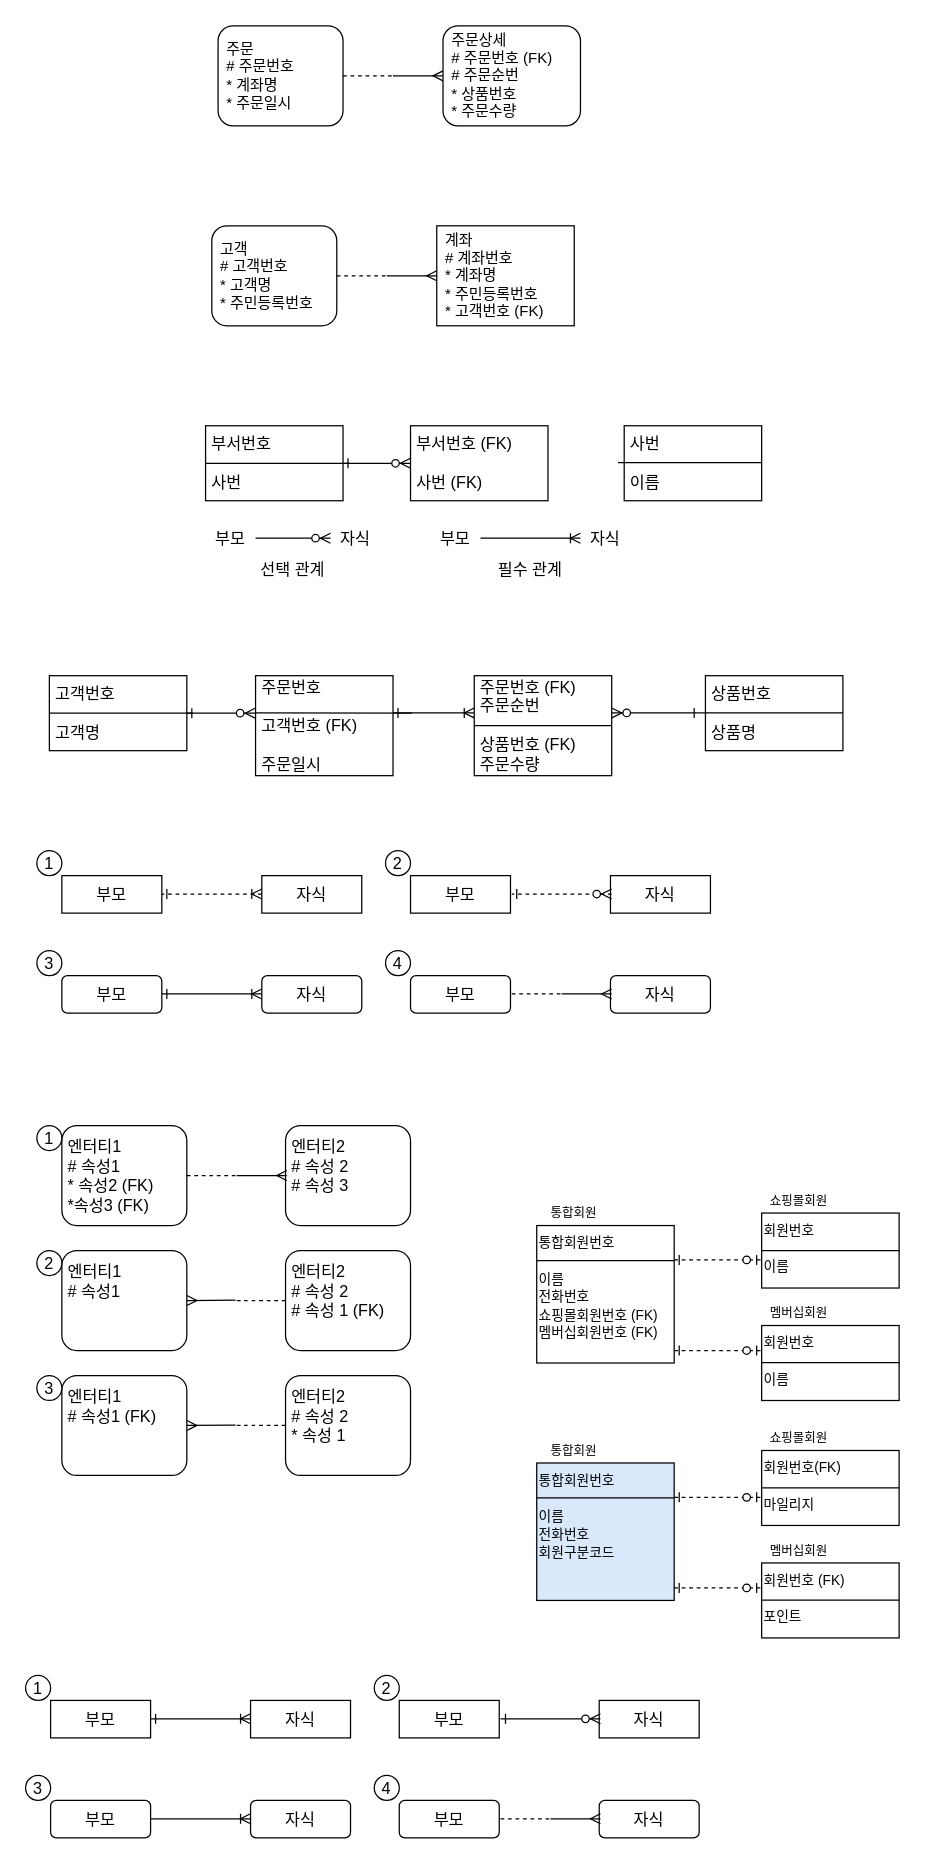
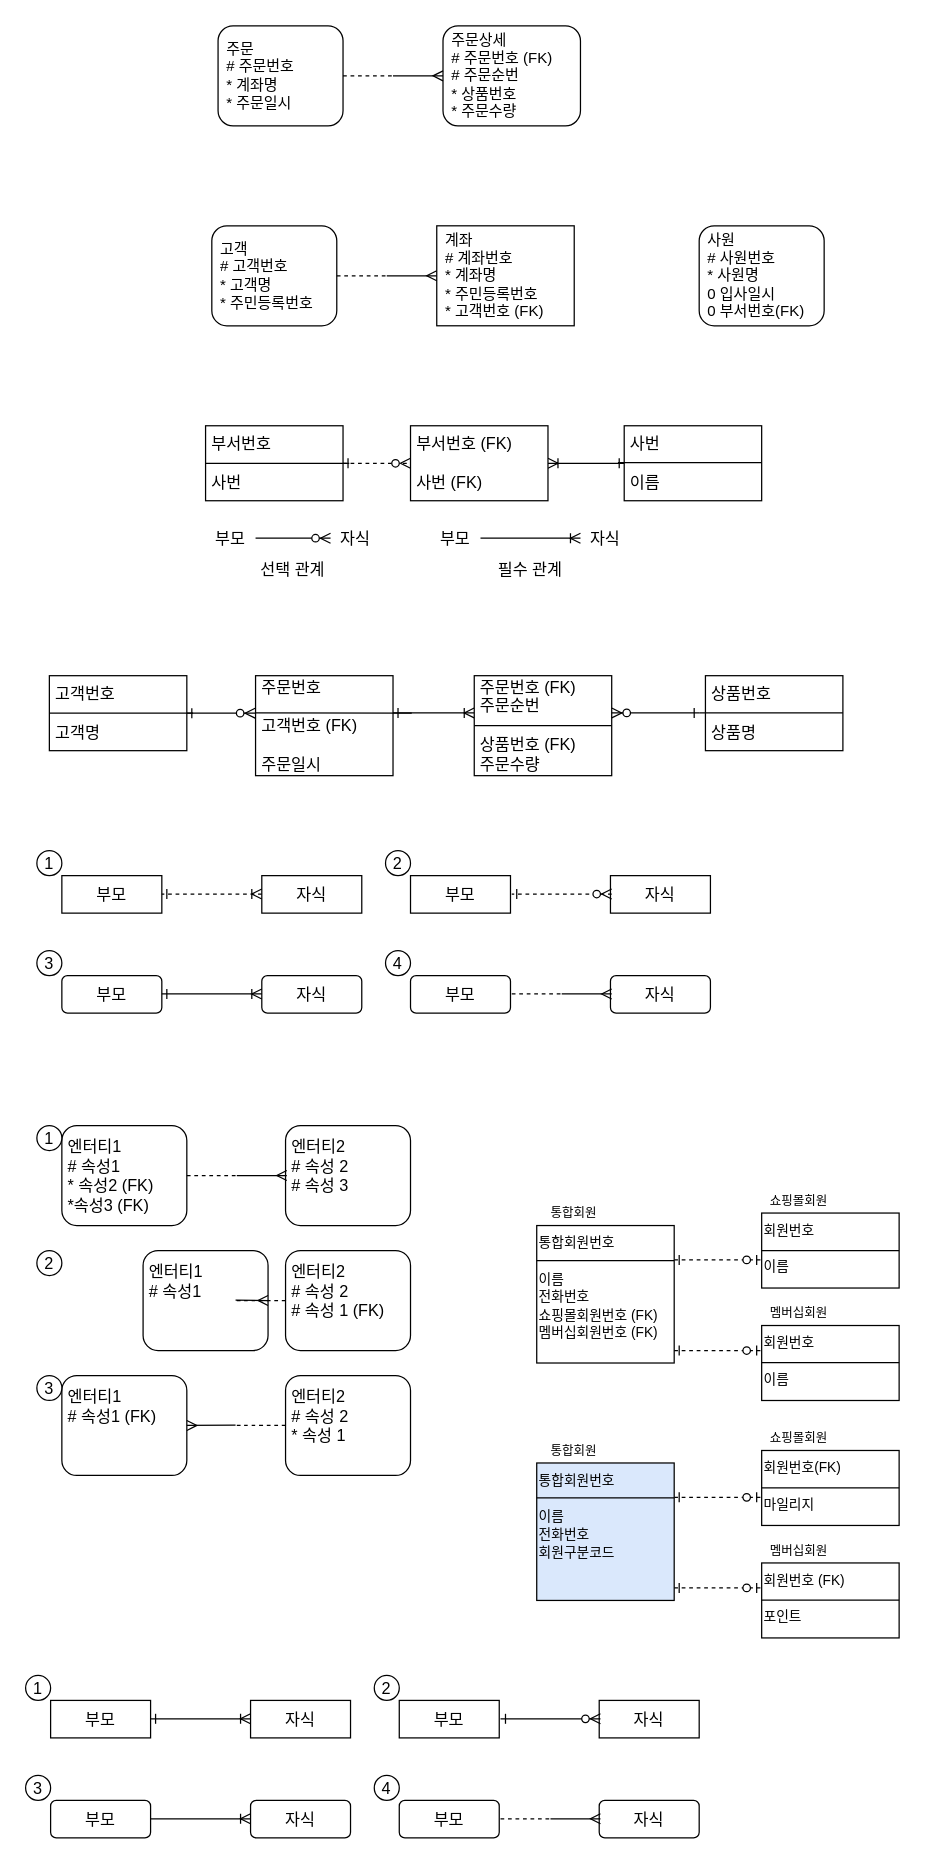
none -> (762, 276)
(369, 463) -> (369, 463)
none -> (582, 463)
(124, 1301) -> (206, 1301)
